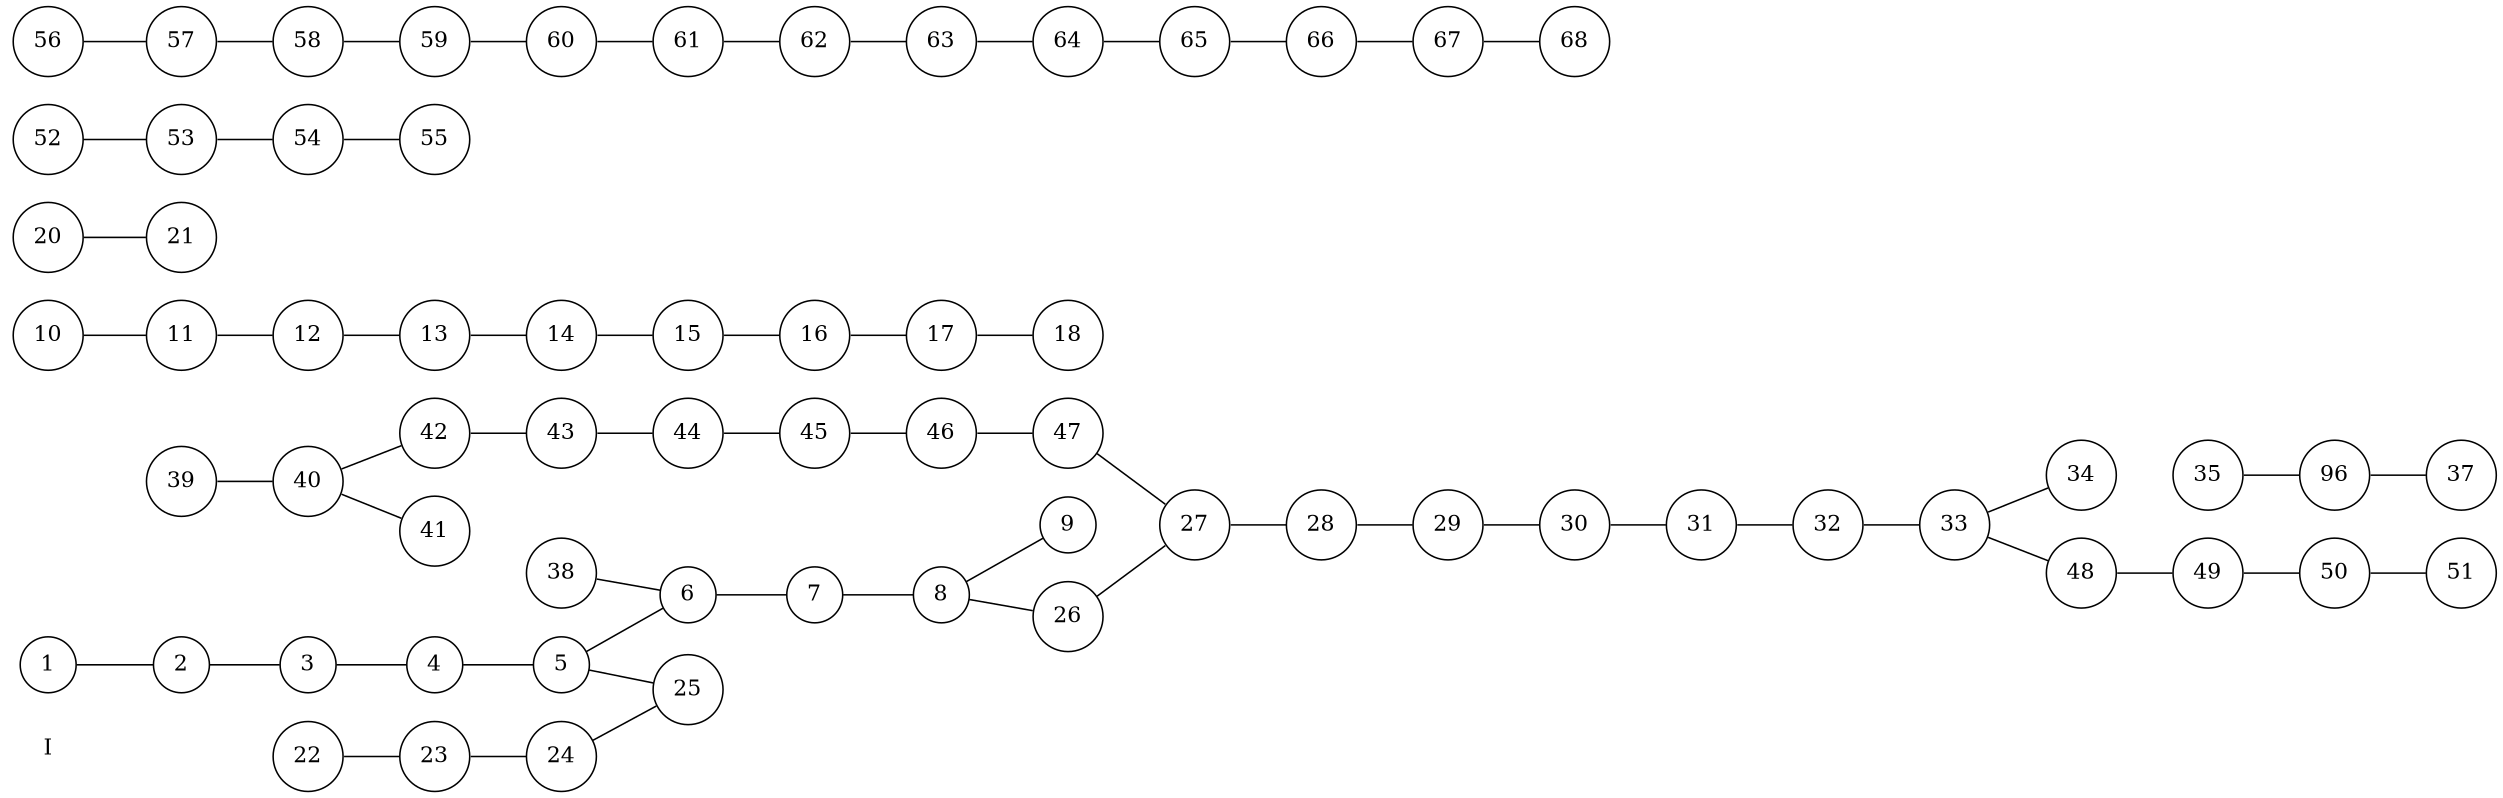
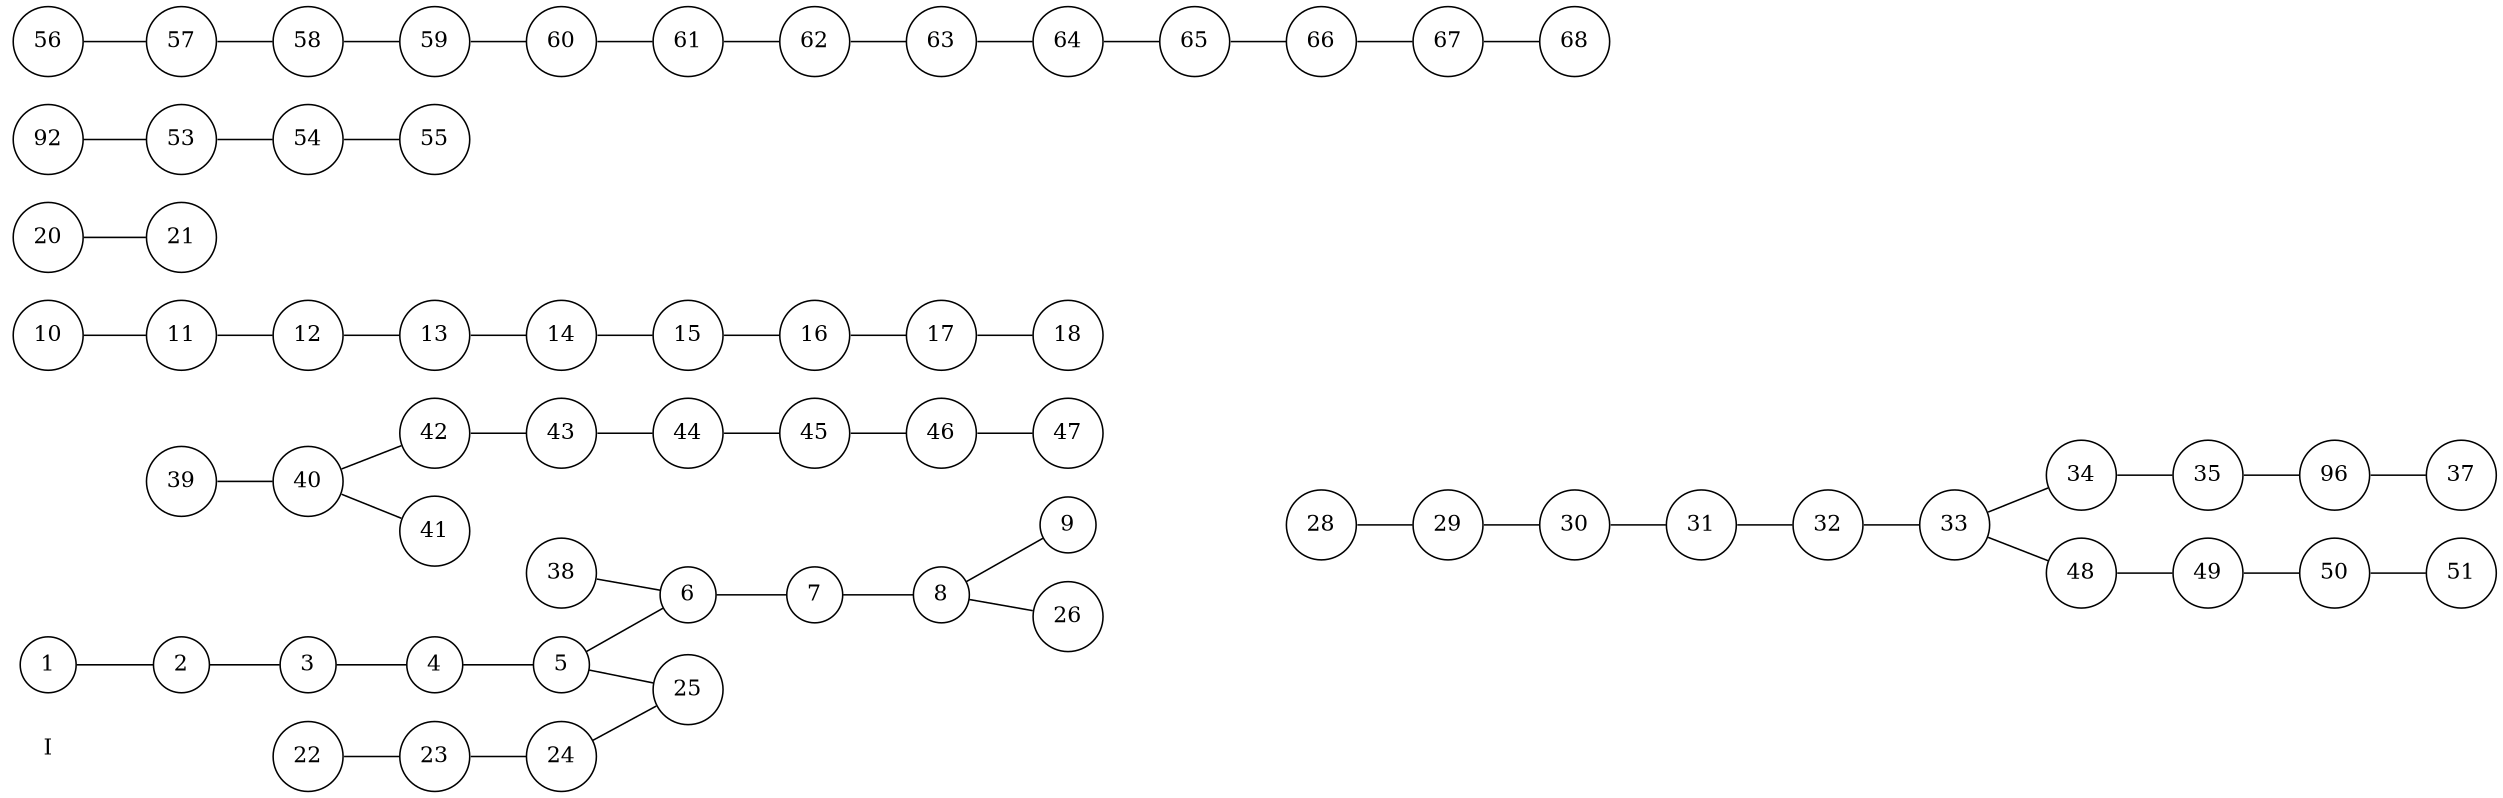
(48, 139) -> (48, 139)
none -> (2145, 475)
(1195, 525) -> none
